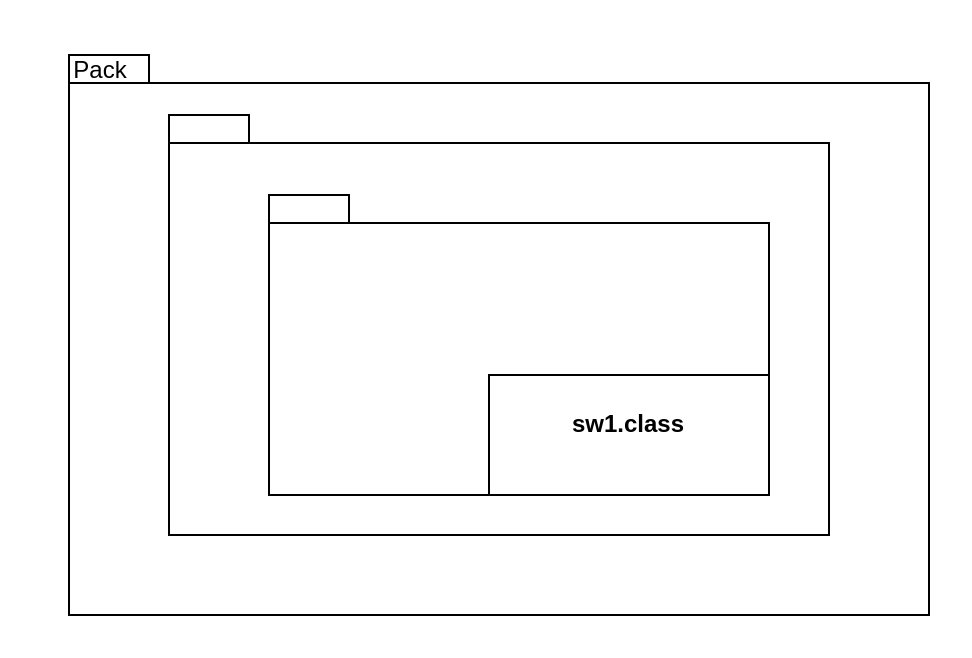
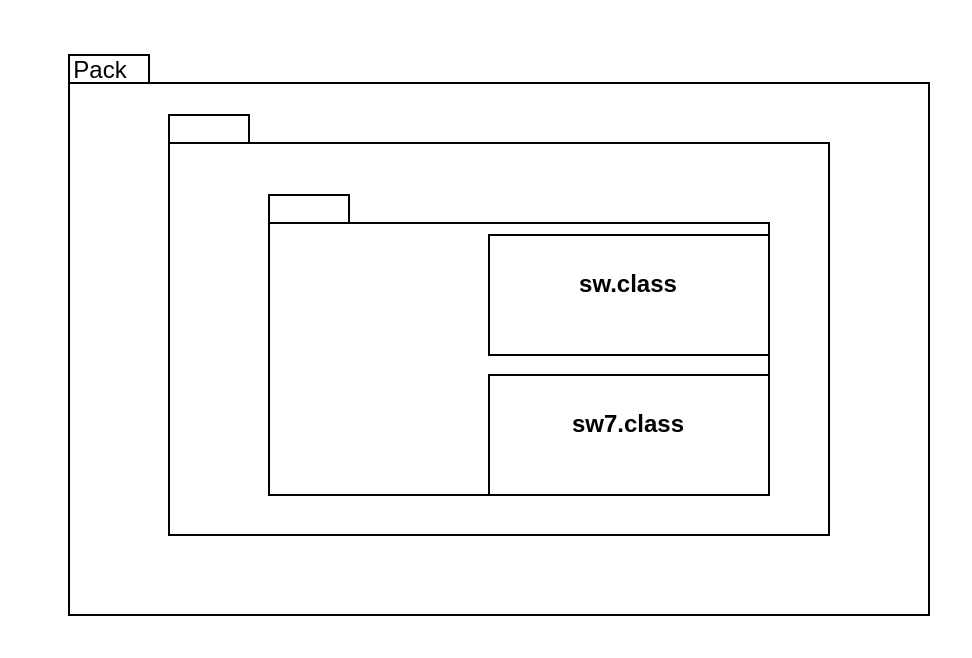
none -> (629, 295)
(543, 389) -> (543, 389)
